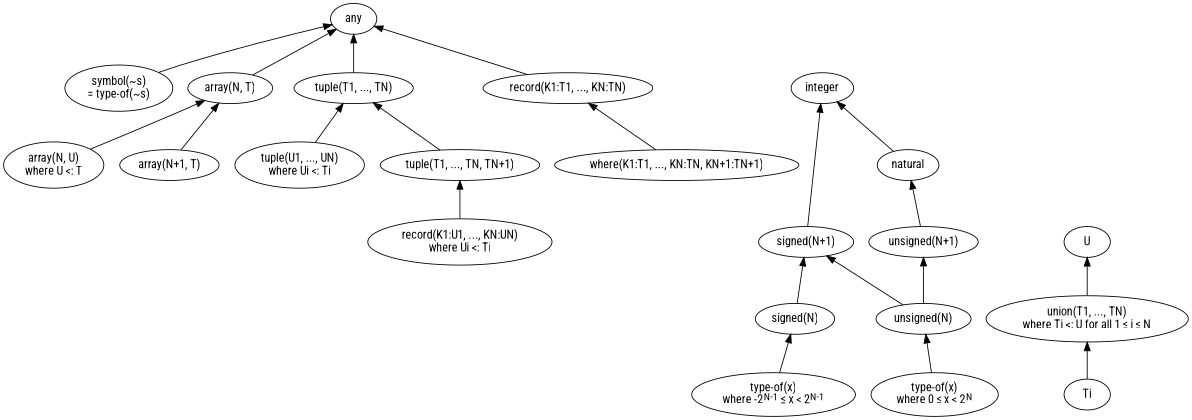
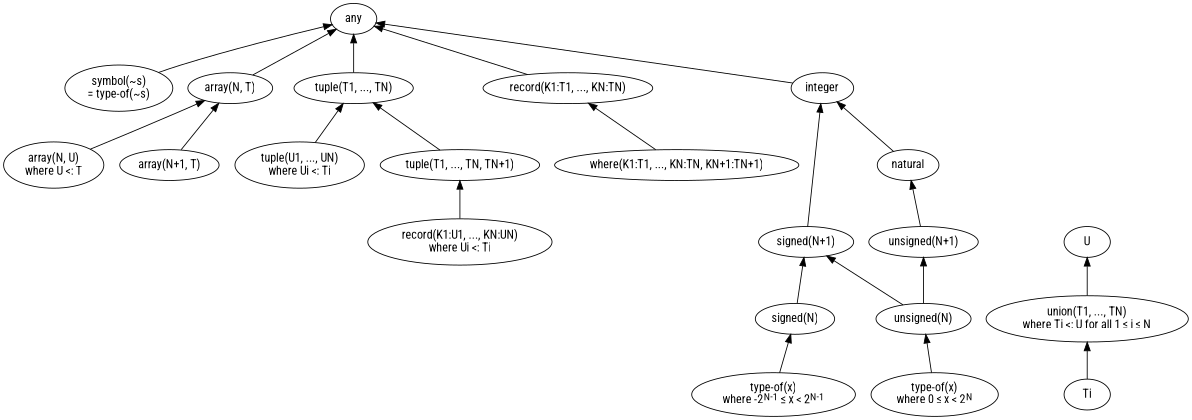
none -> (589, 54)
